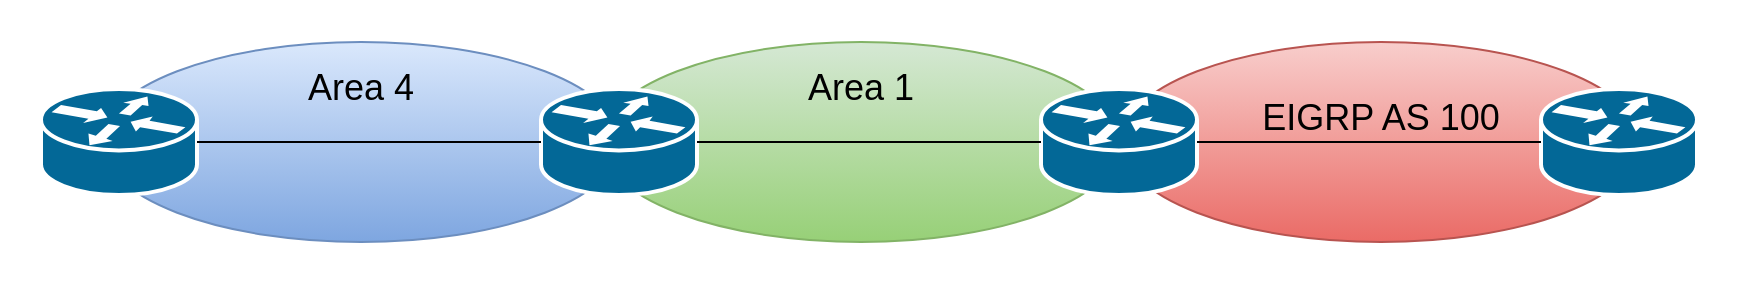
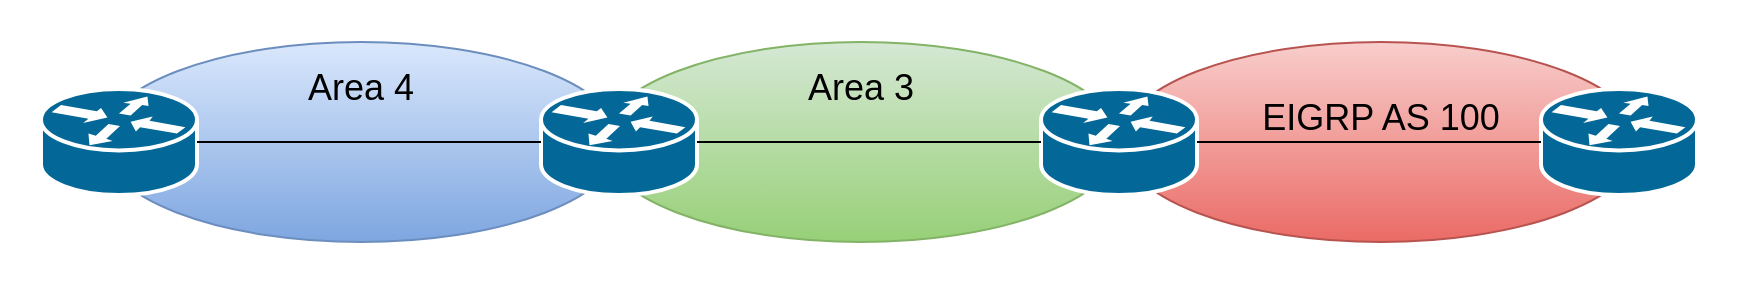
(862, 89) -> (862, 89)
